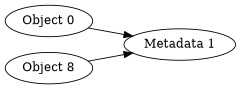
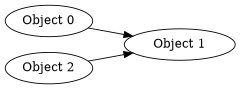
(180, 45) -> (180, 45)
(49, 68) -> (49, 68)
